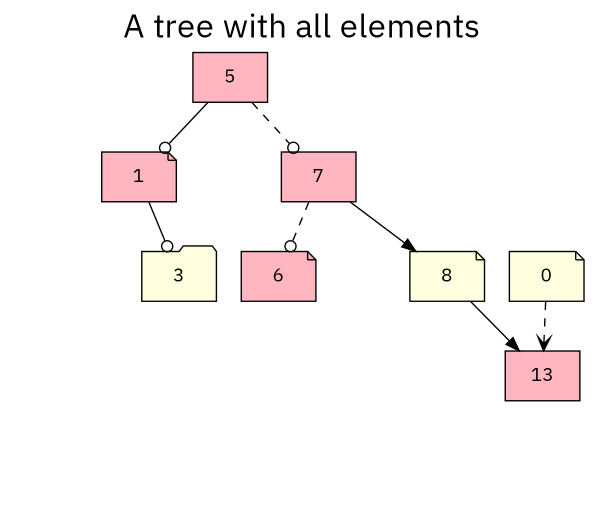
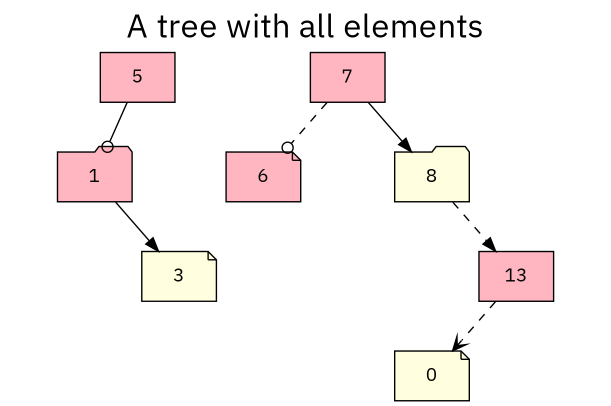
(271, 123) -> none
(139, 177) -> (95, 177)
(157, 222) -> (132, 221)
(179, 276) -> (179, 276)
(447, 276) -> (432, 177)
(545, 319) -> (479, 321)
(490, 321) -> (470, 221)
